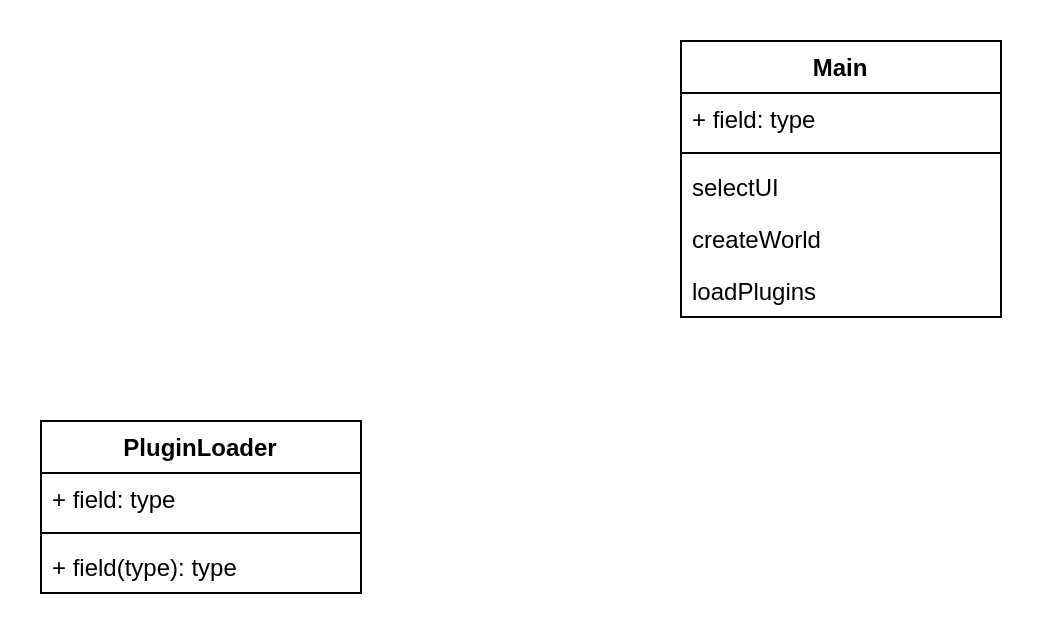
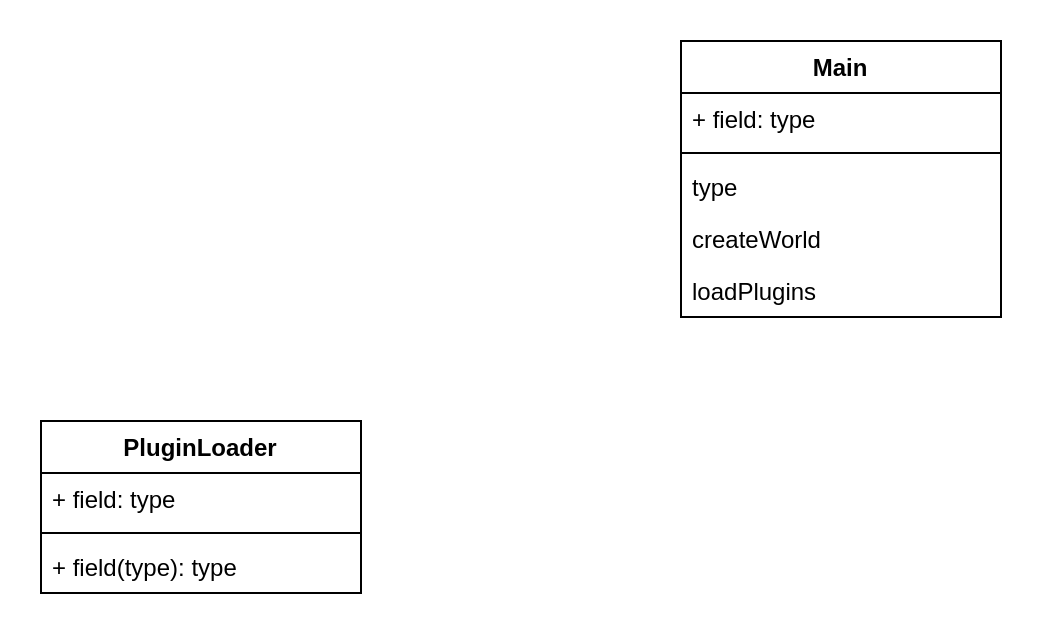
(743, 188) -> (719, 188)
